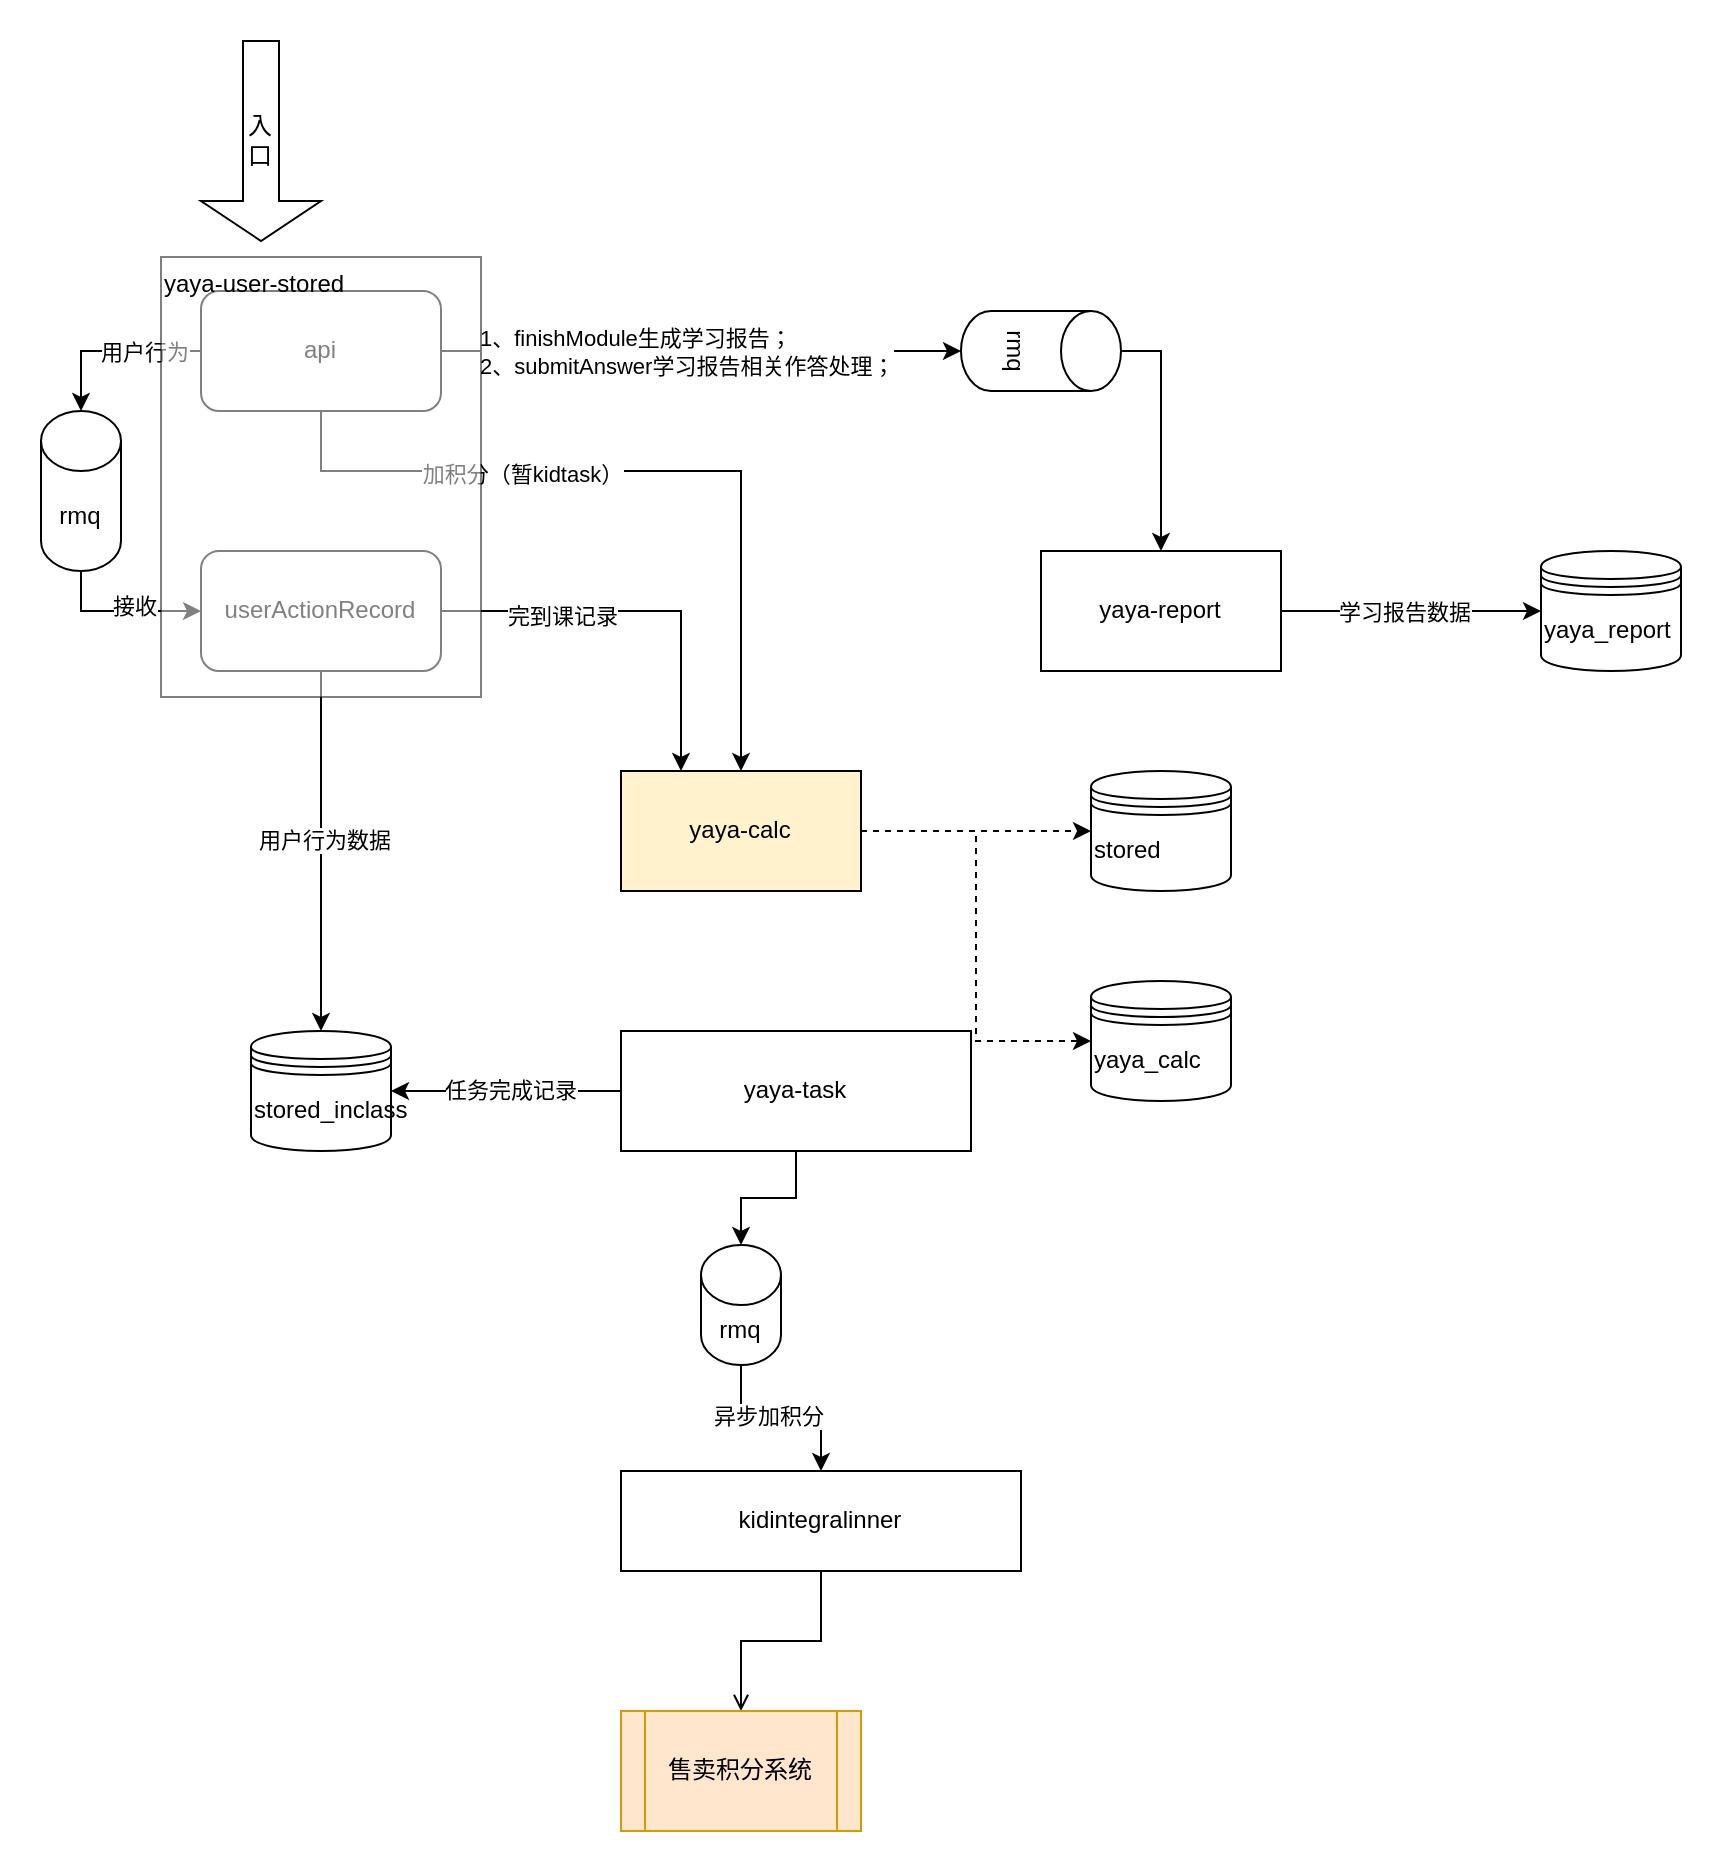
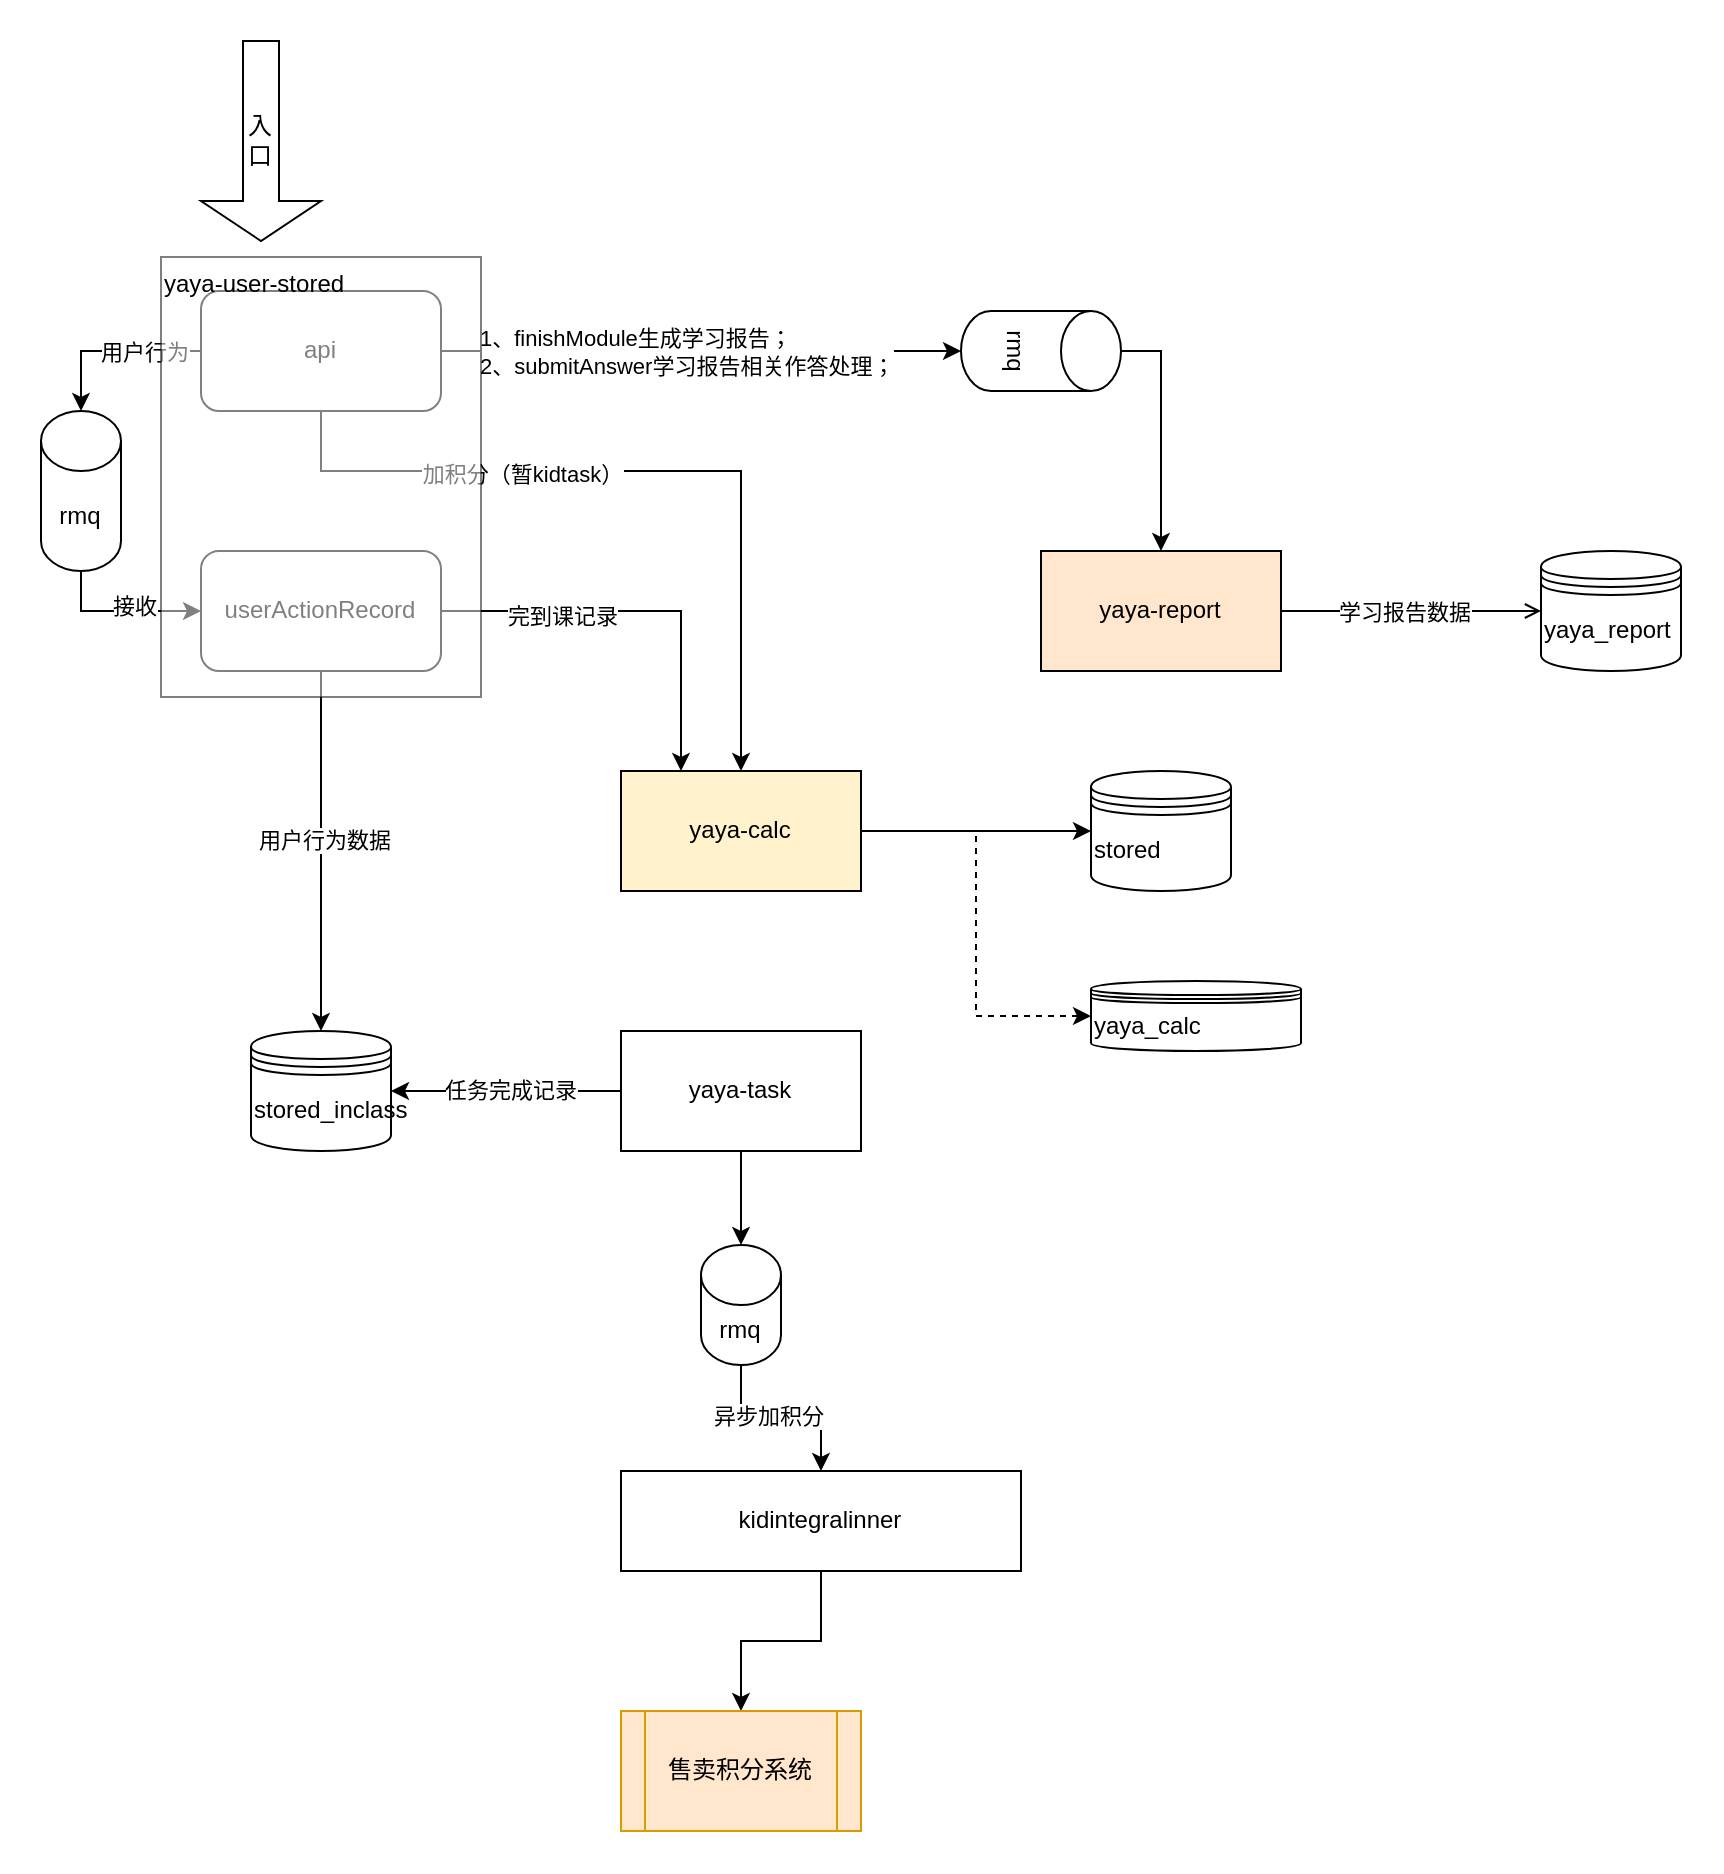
(1161, 611) -> (1161, 611)
(1526, 611) -> (1529, 611)
(1029, 831) -> (1029, 831)
(1161, 1041) -> (1196, 1016)
(796, 1091) -> (741, 1091)
(741, 1698) -> (741, 1696)
